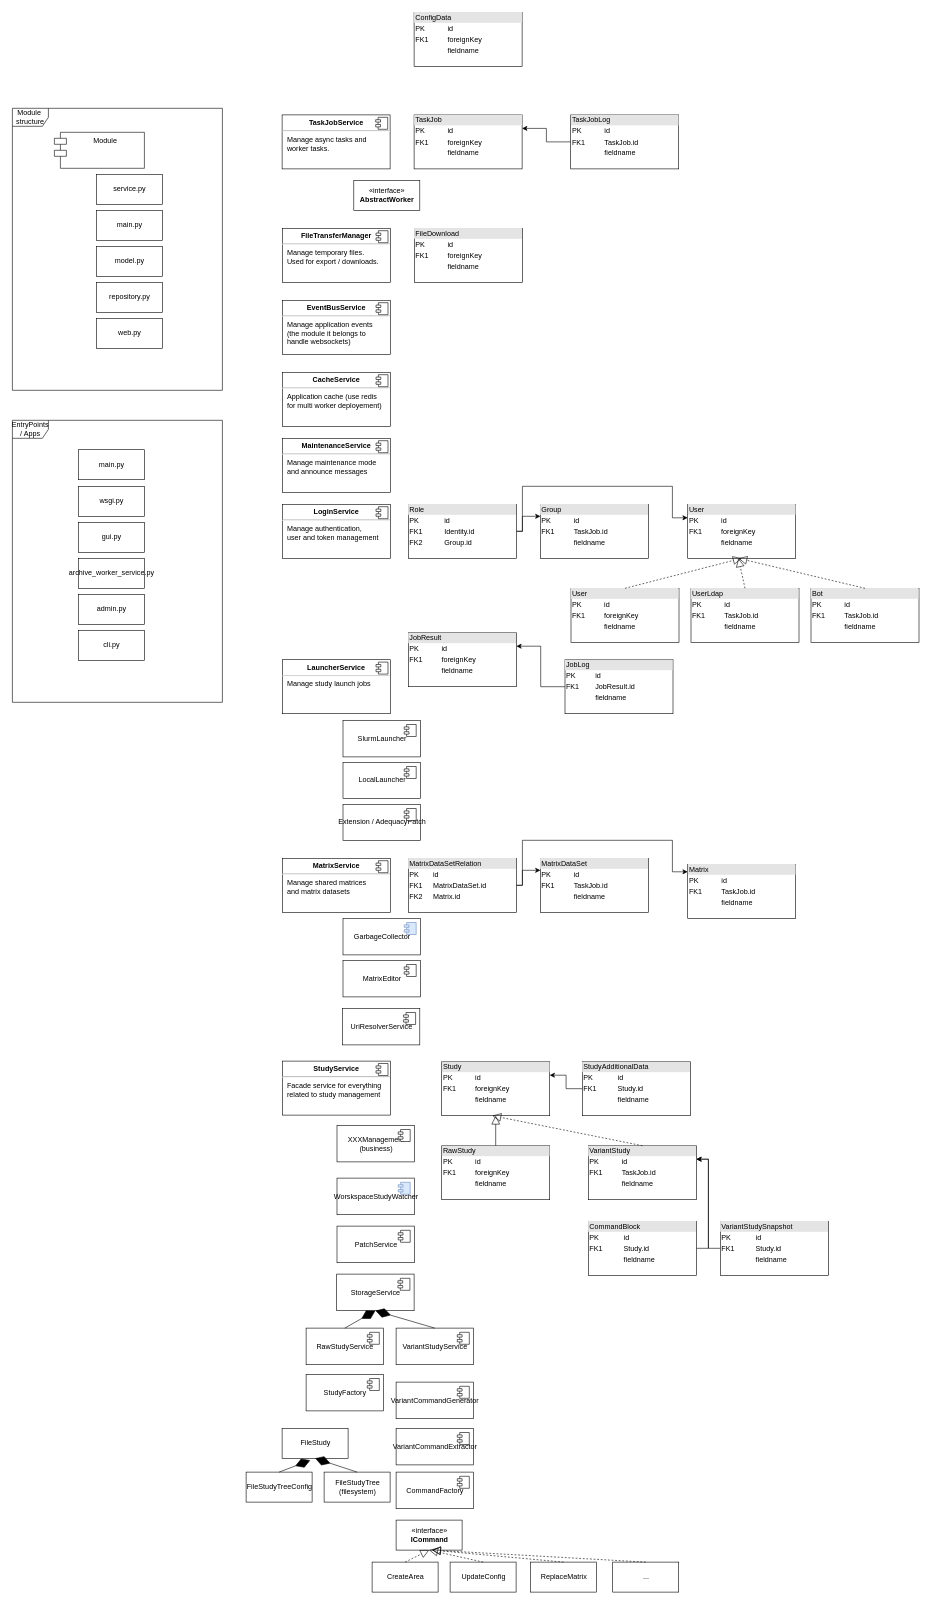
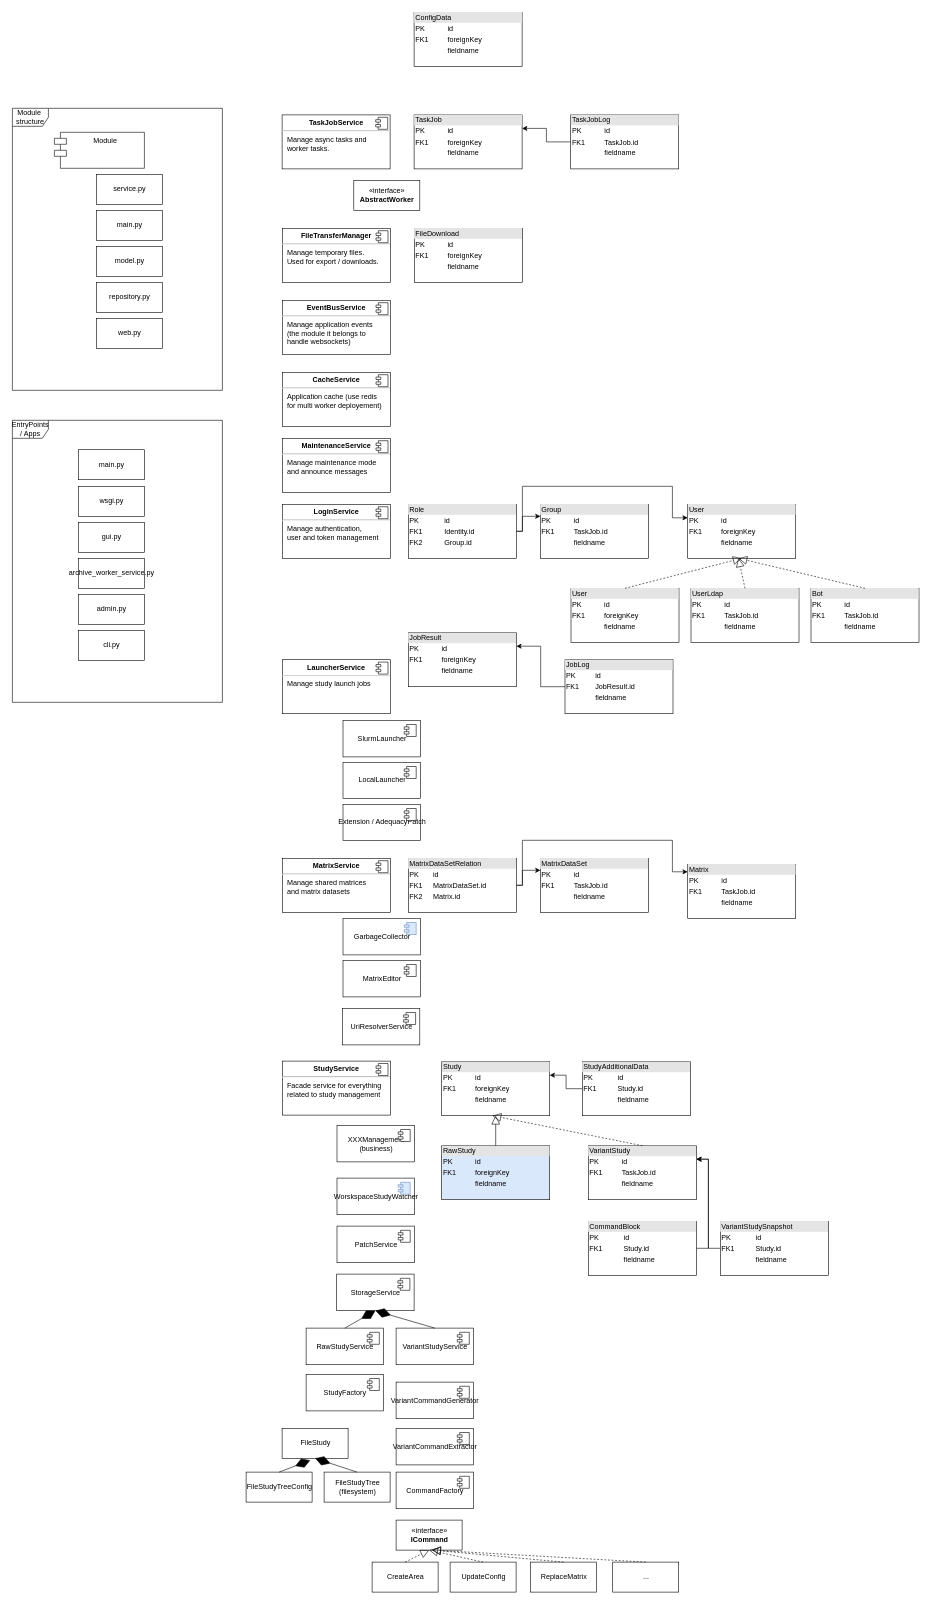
(496, 1173) -> (496, 1173)
